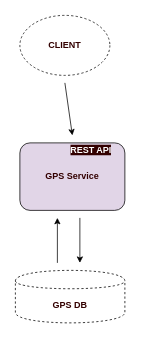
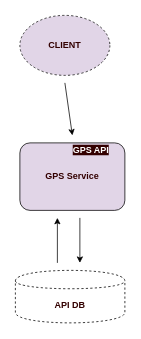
(65, 45) -> (65, 45)
(91, 150) -> (91, 150)
(70, 305) -> (70, 305)
